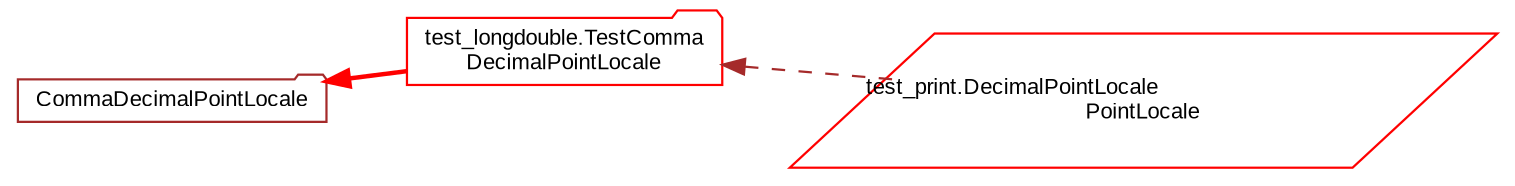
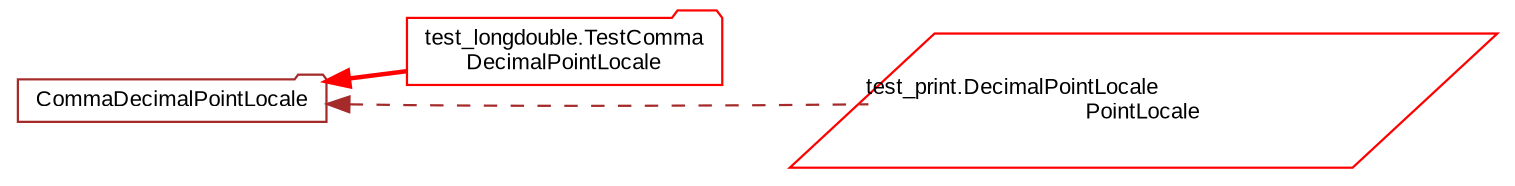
(819, 73) -> (609, 106)
